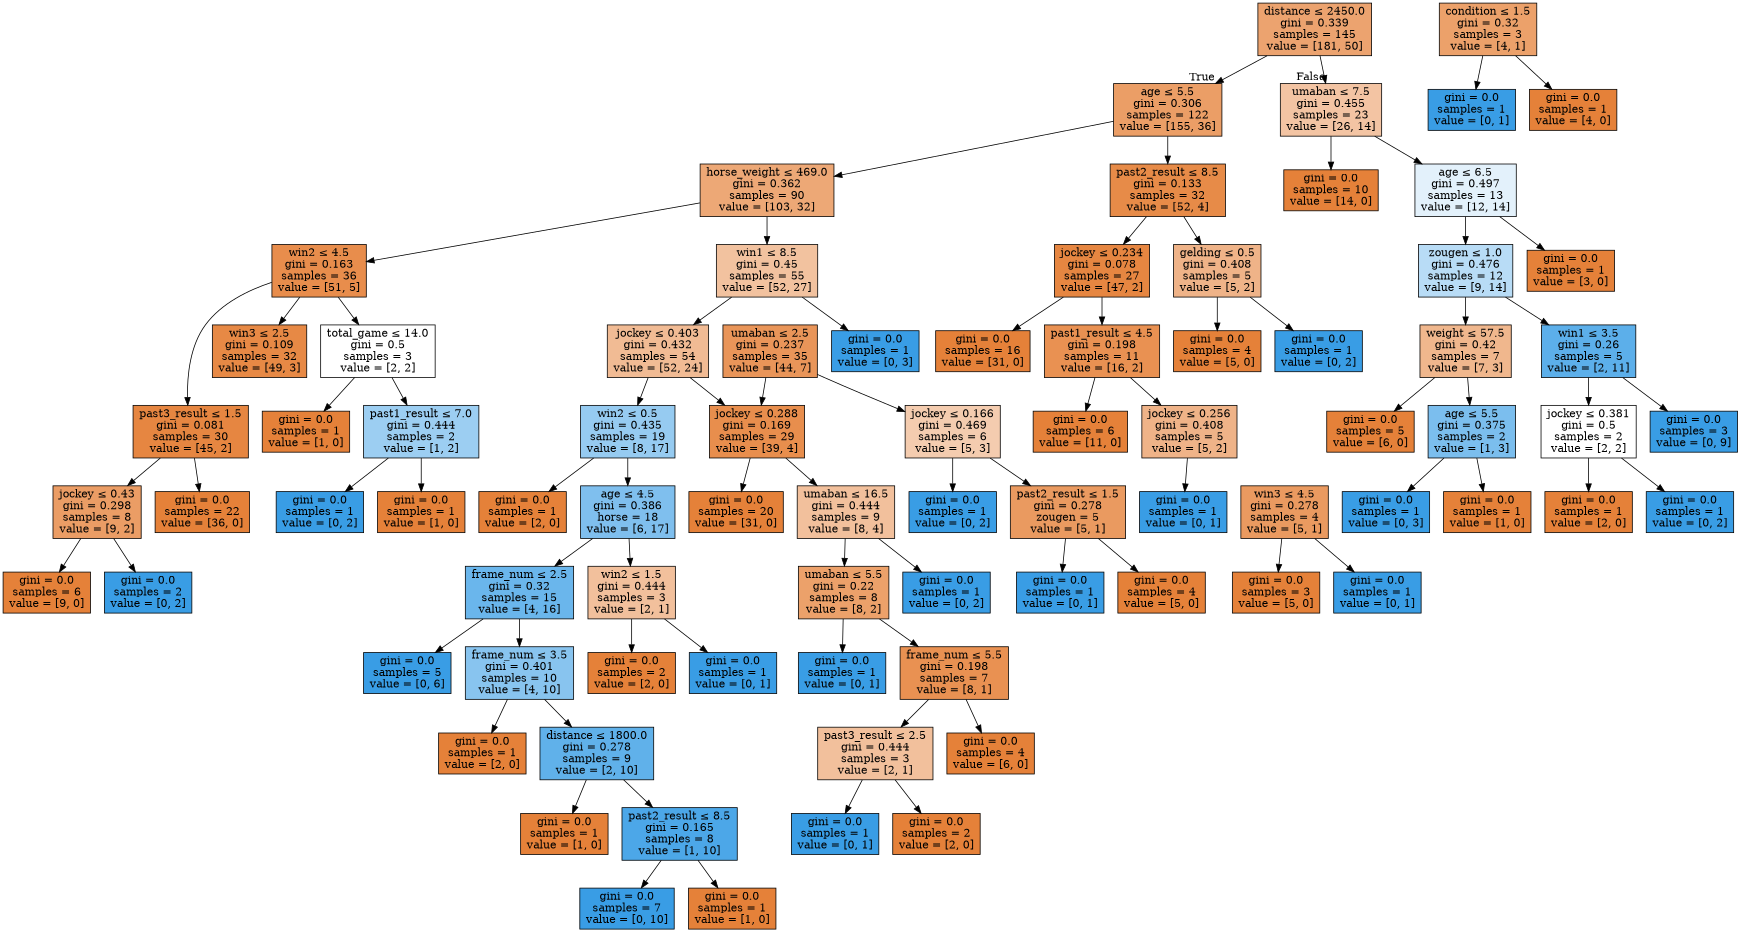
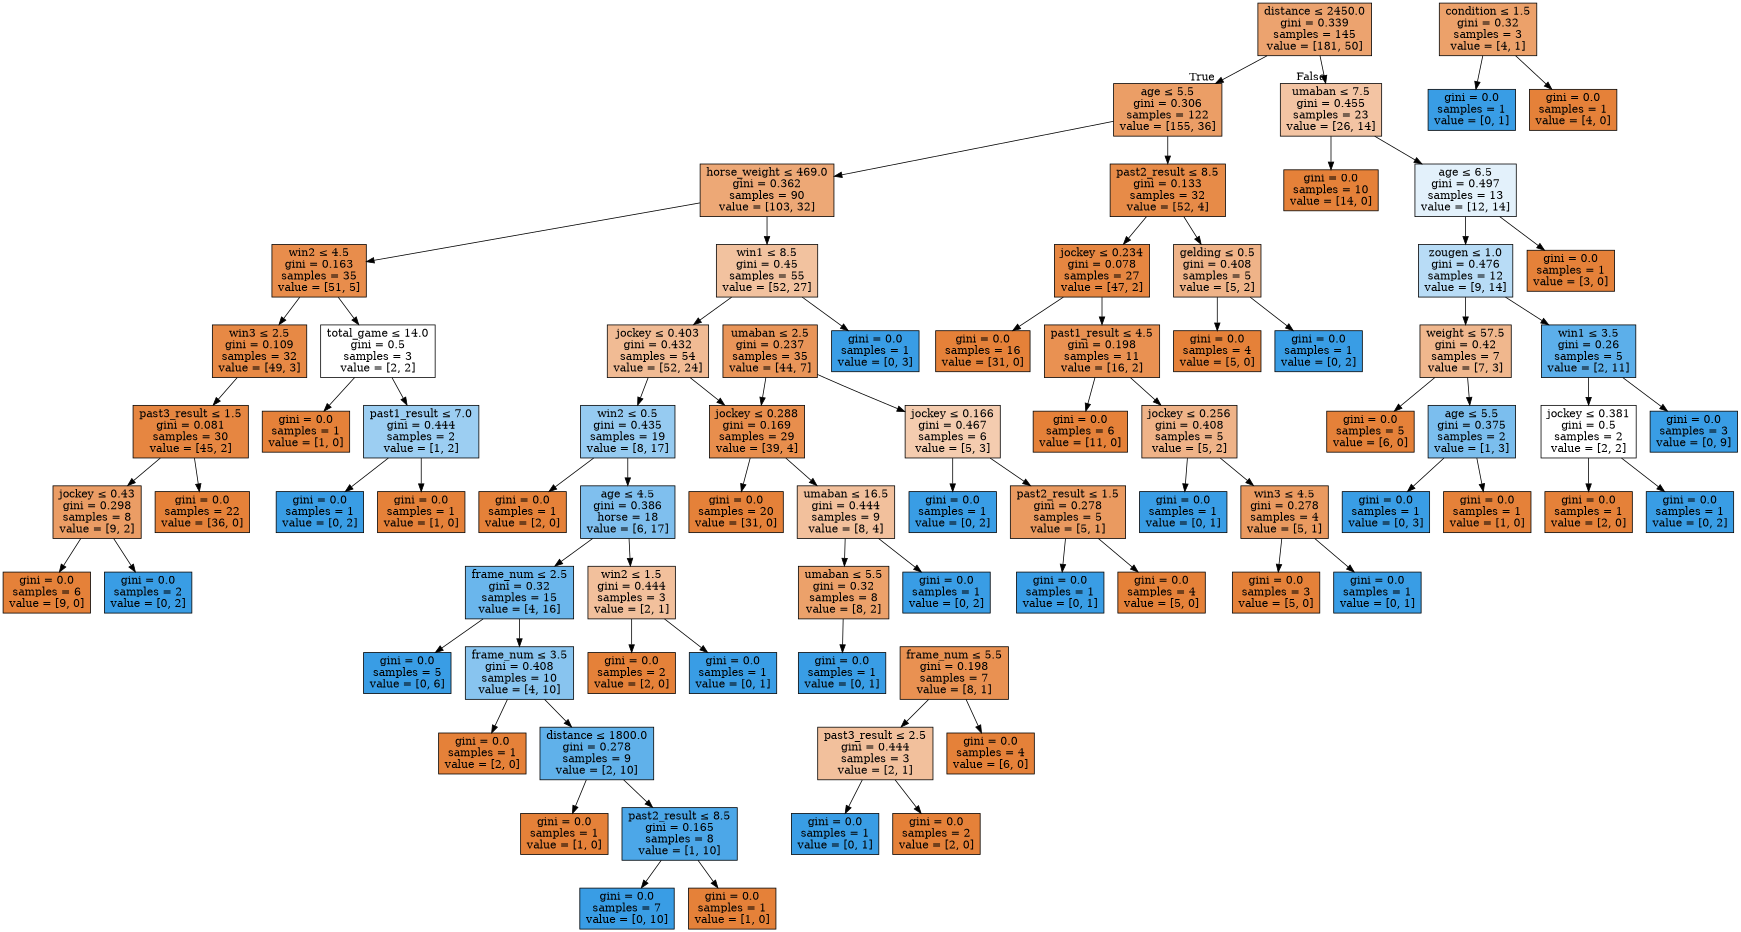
(319, 276) -> (319, 276)
(207, 323) -> (228, 388)
(953, 425) -> (953, 425)
none -> (1234, 469)
(1068, 518) -> (1068, 518)
(844, 586) -> (844, 586)
(896, 630) -> none
(519, 667) -> (519, 667)
